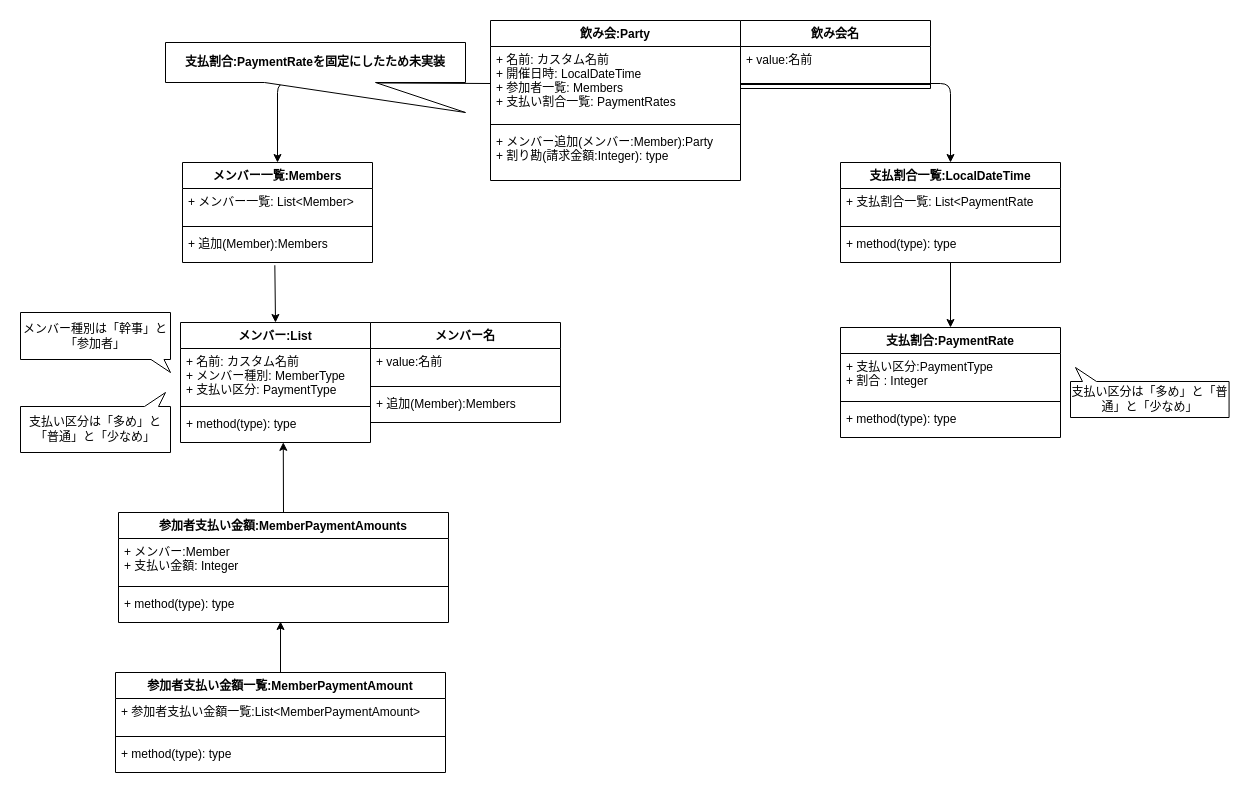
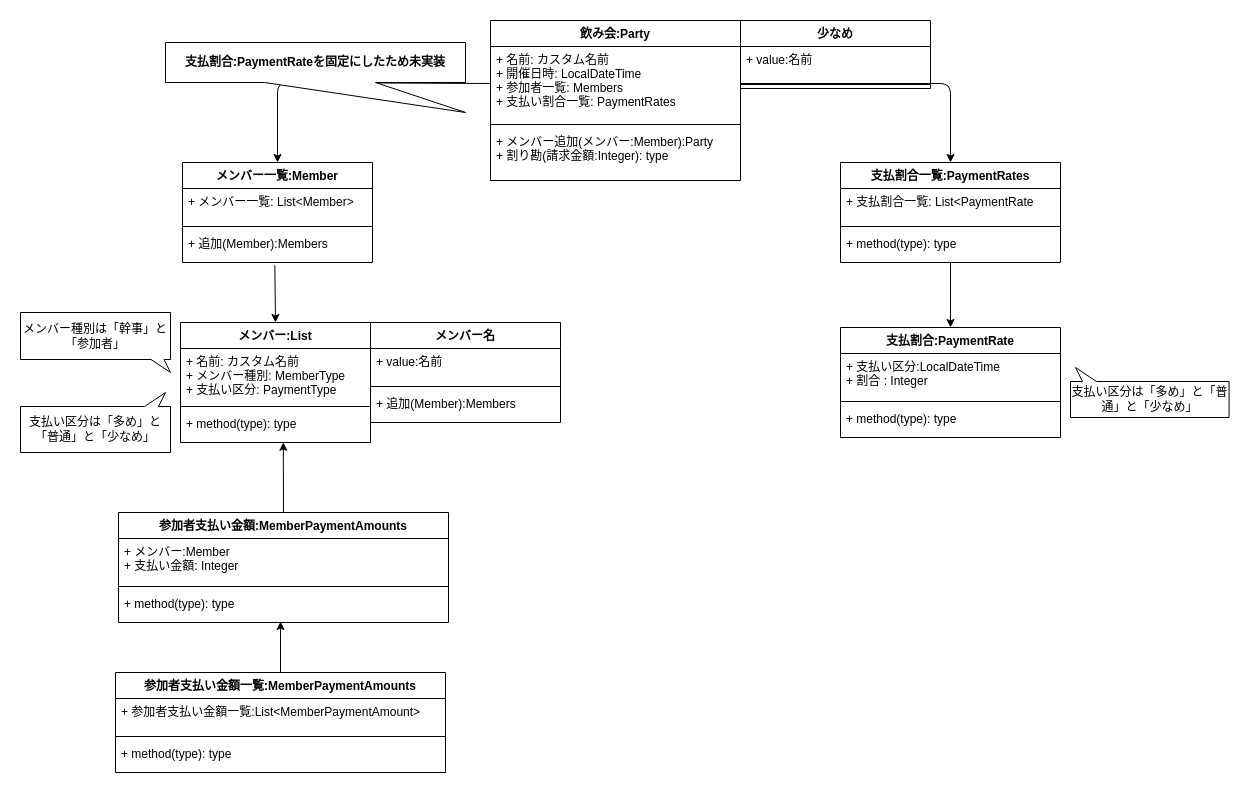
(835, 34) -> (835, 34)
(277, 176) -> (277, 176)
(950, 176) -> (950, 176)
(920, 367) -> (924, 367)
(280, 686) -> (280, 686)
